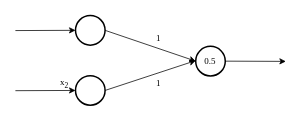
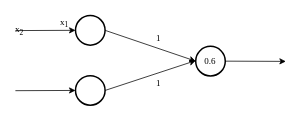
none -> (64, 23)
(210, 61) -> (210, 61)
(64, 83) -> (19, 30)
